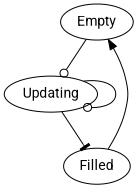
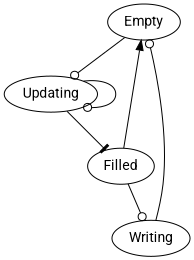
none -> (151, 238)
